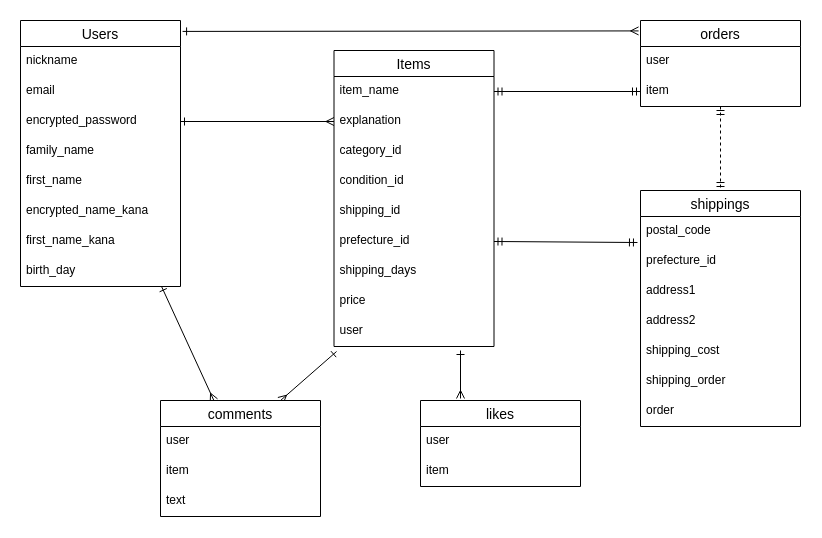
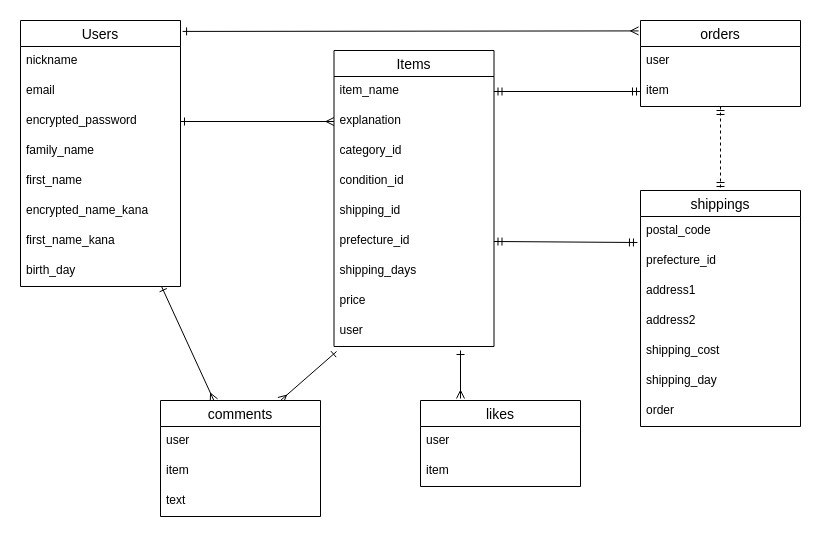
(690, 380) -> (683, 380)
